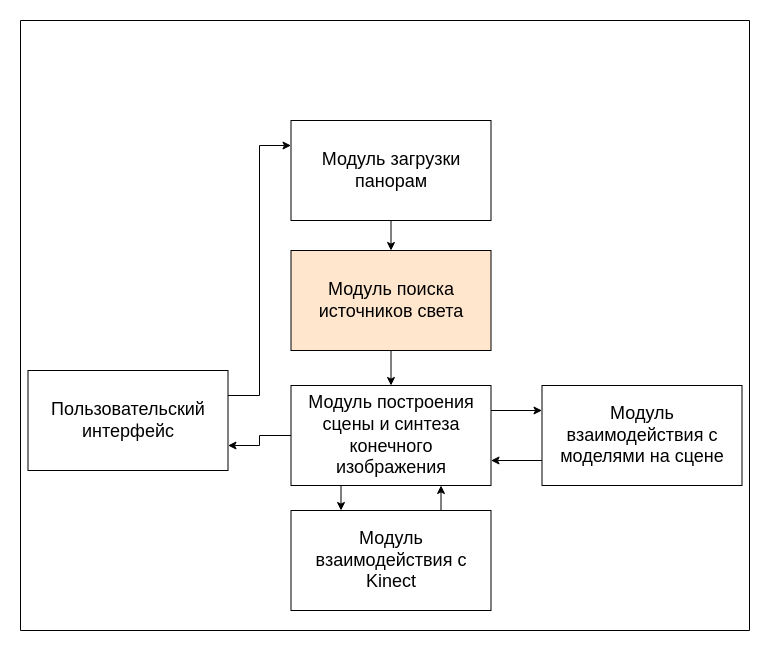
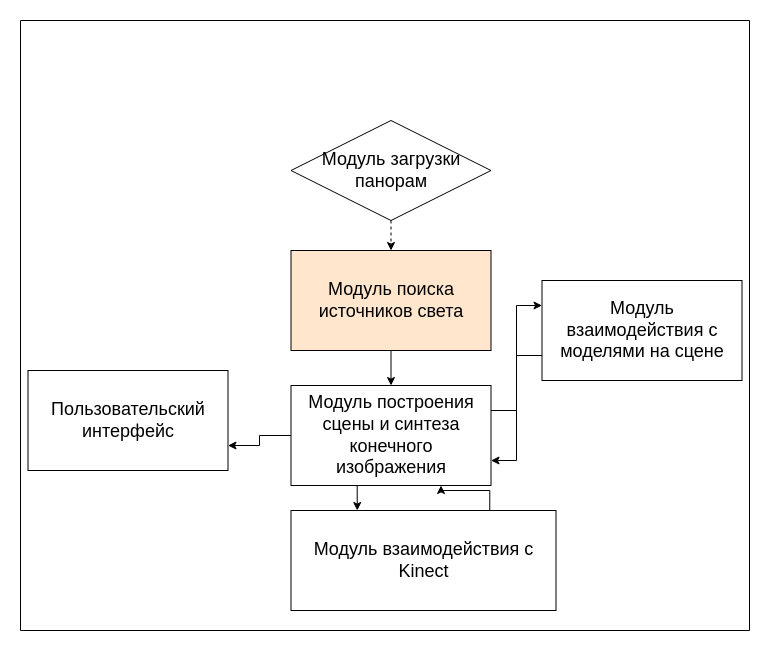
(391, 171) -> (391, 171)
(391, 232) -> (391, 232)
(260, 274) -> none
(642, 436) -> (642, 331)
(391, 561) -> (424, 561)
